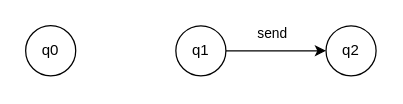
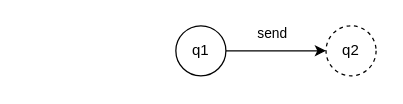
(51, 51) -> none
(351, 51) -> (351, 51)
